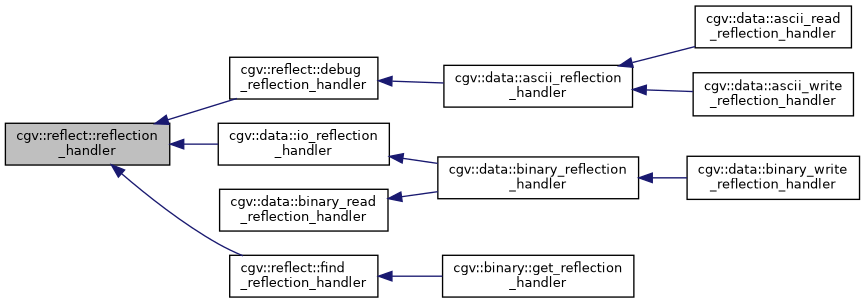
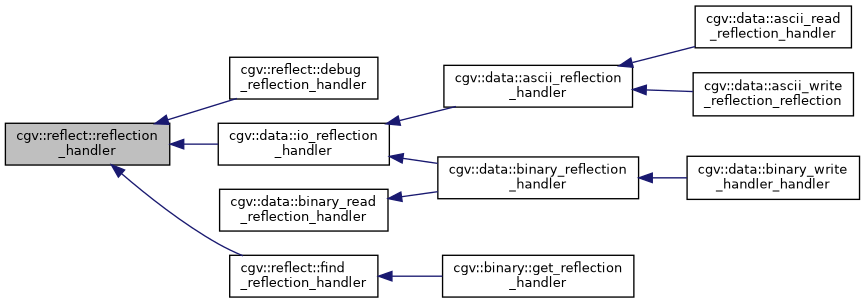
(418, 82) -> (428, 114)
(773, 94) -> (773, 94)
(773, 178) -> (773, 178)
